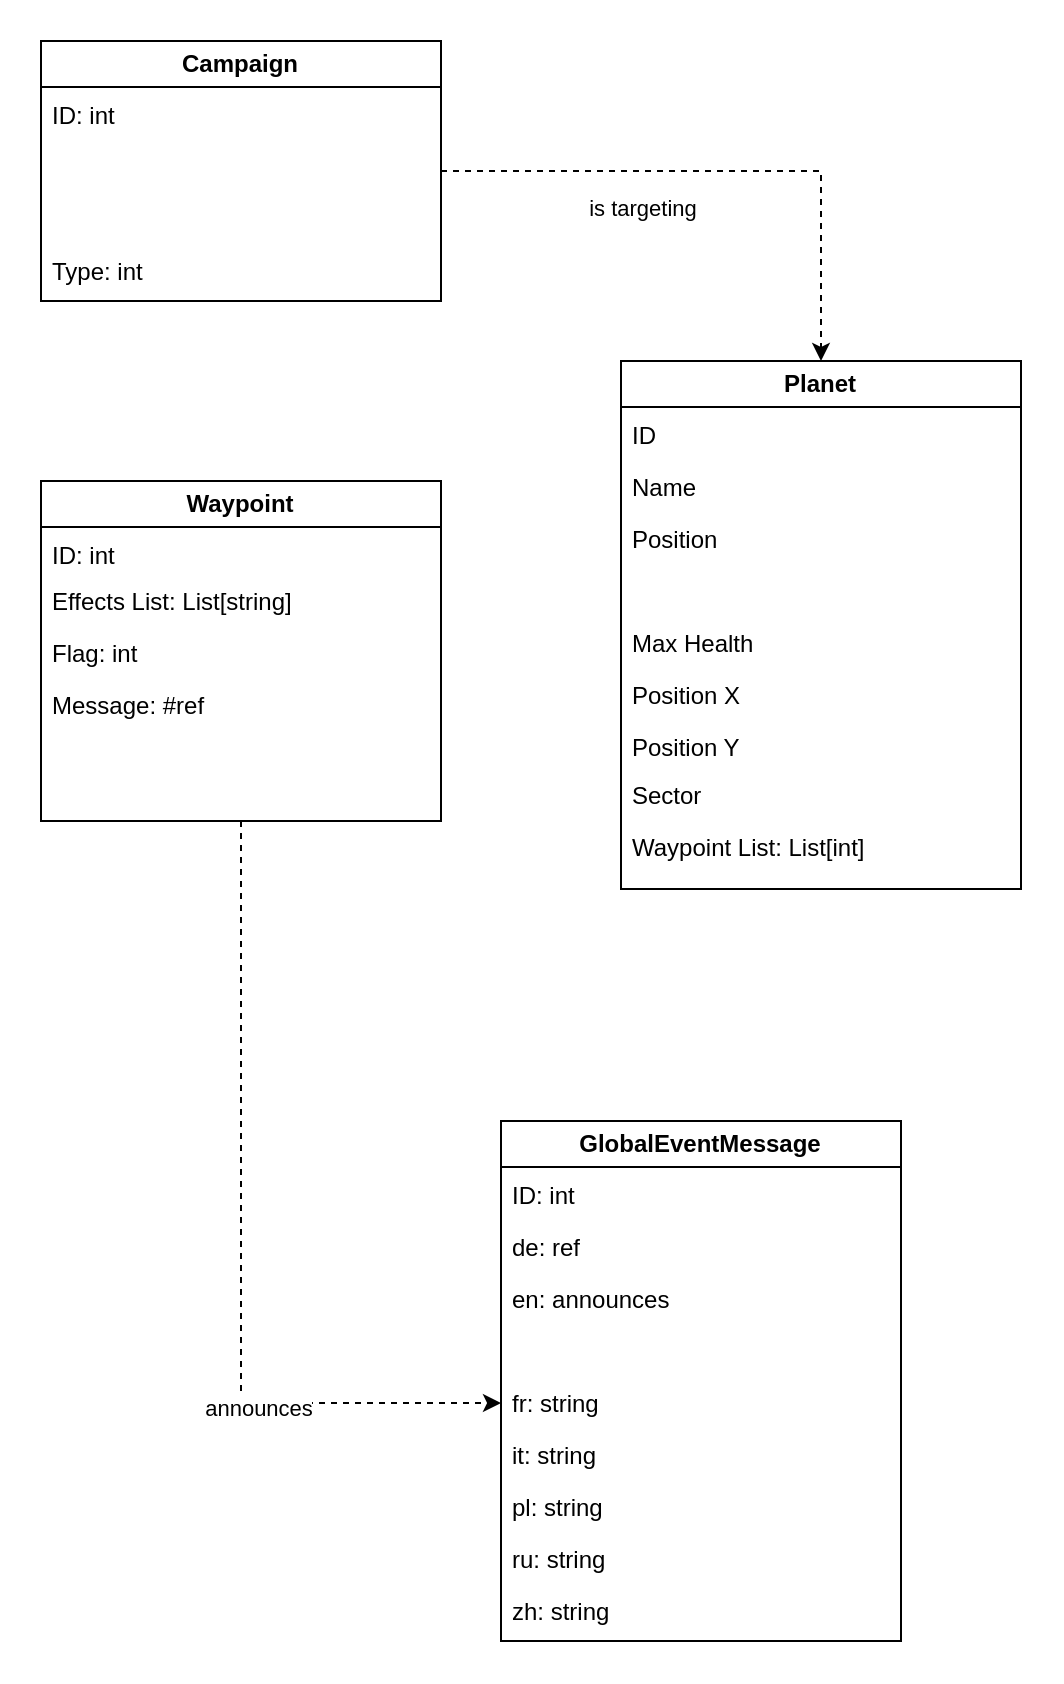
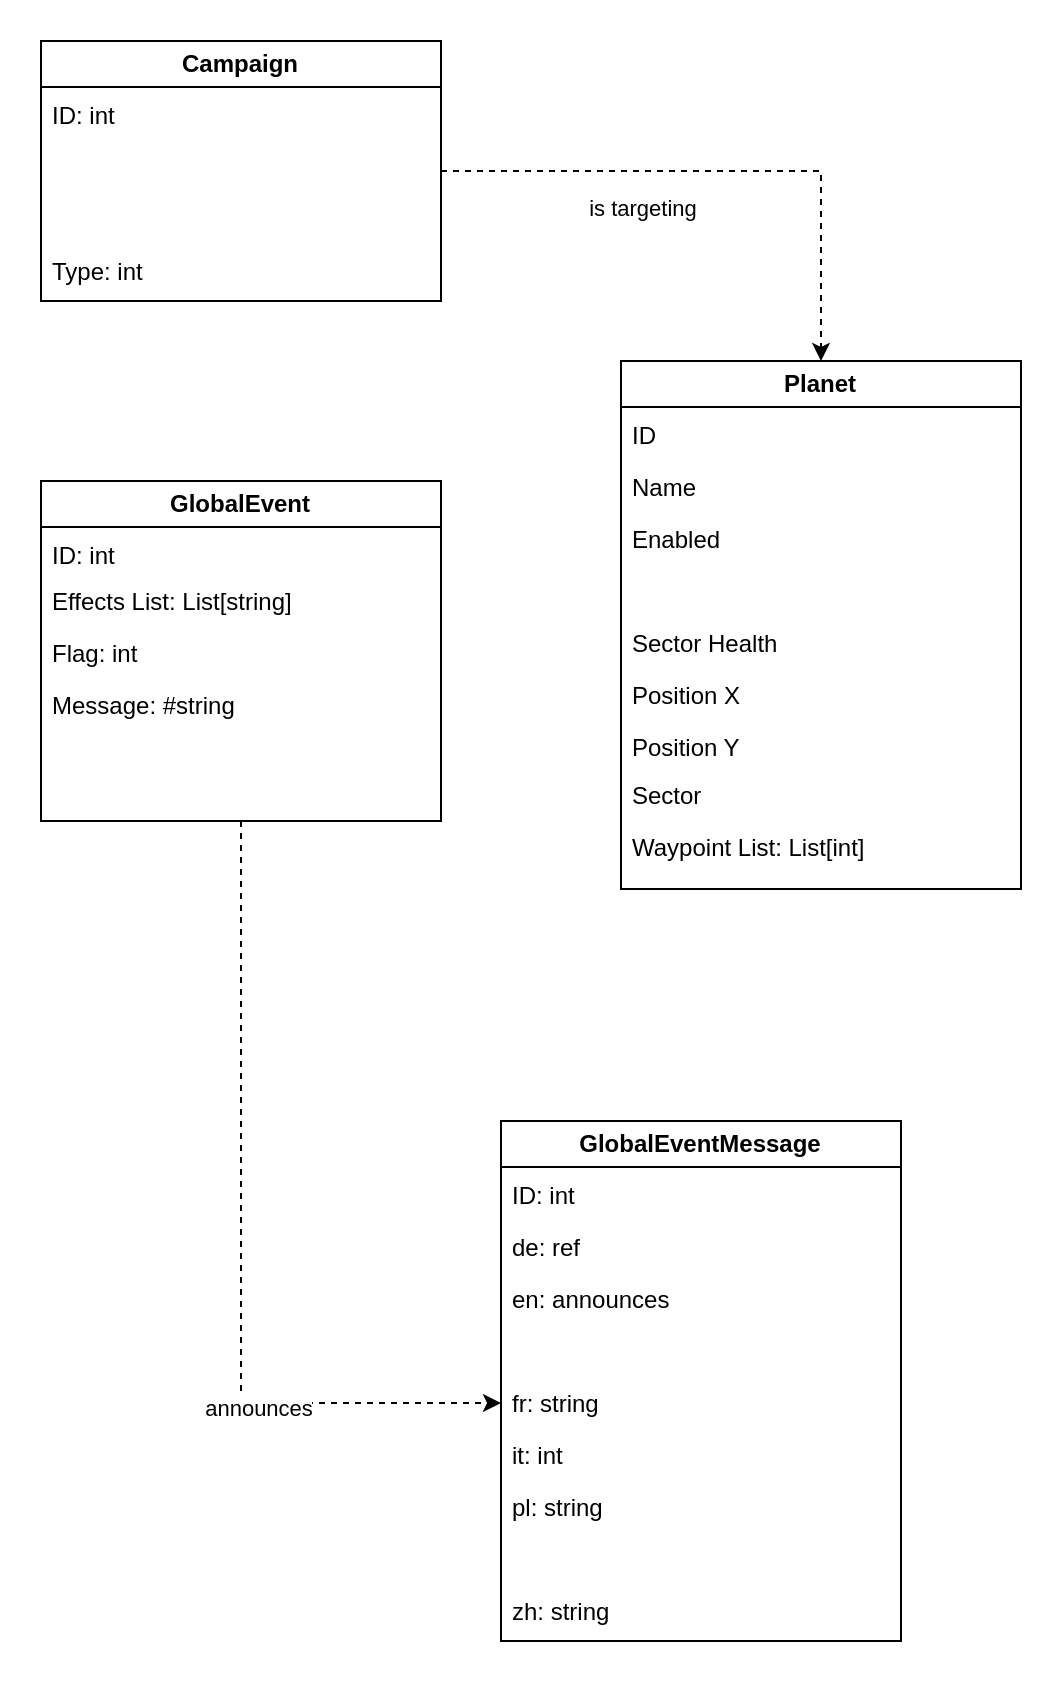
(241, 505) -> (241, 505)
(680, 540) -> (676, 540)
(693, 644) -> (713, 644)
(133, 706) -> (150, 706)
(567, 1456) -> (547, 1456)
(701, 1559) -> none
